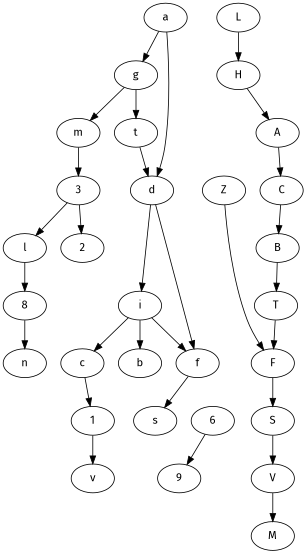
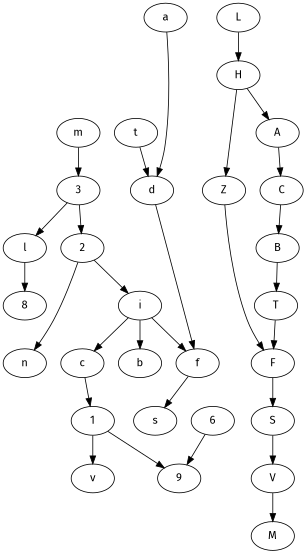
(136, 75) -> none
none -> (232, 129)
(146, 244) -> (108, 274)
(25, 330) -> (61, 304)
none -> (133, 447)
